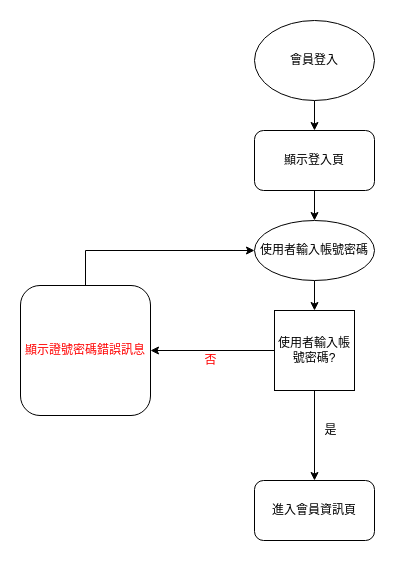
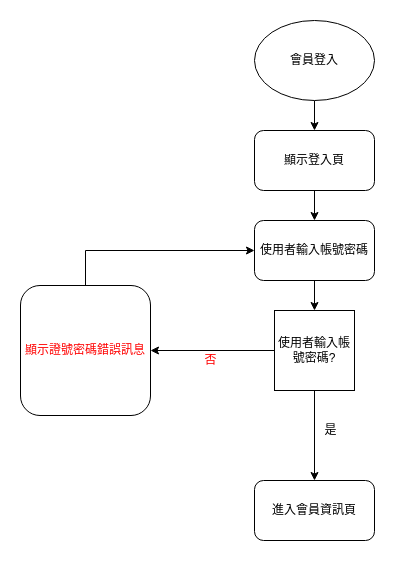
(315, 251) -> (315, 251)
